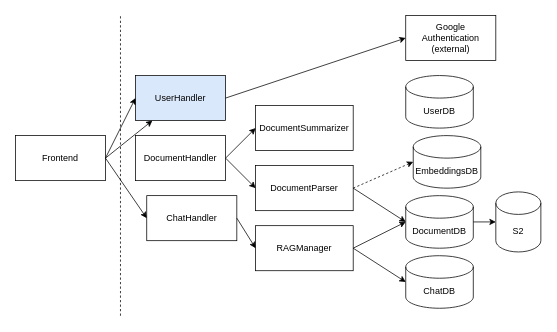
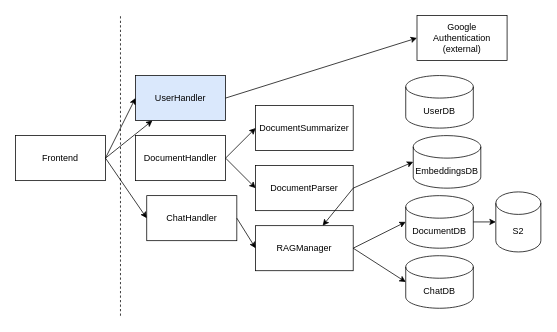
(450, 38) -> (462, 38)
(382, 175) -> (382, 175)
(377, 203) -> (339, 204)
